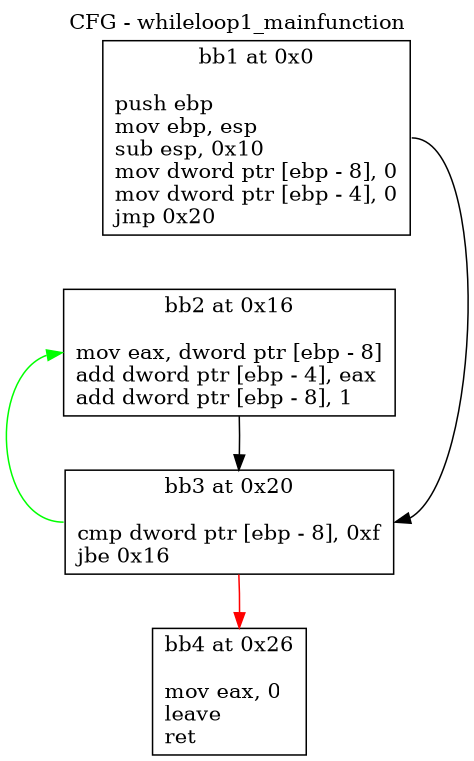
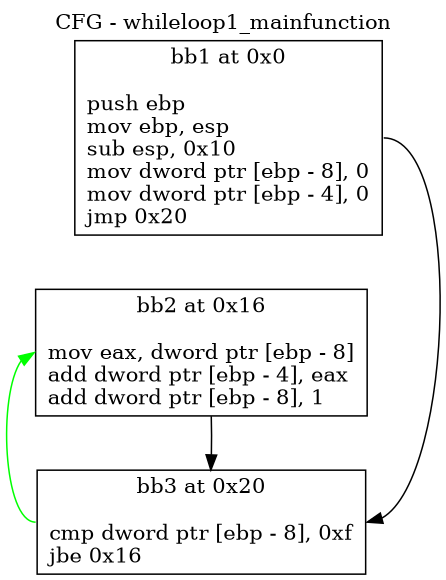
(229, 692) -> none
